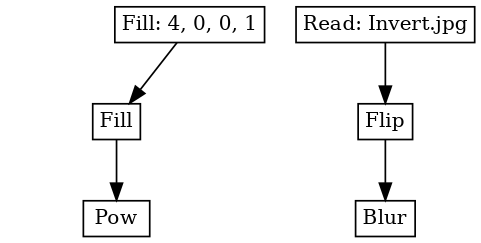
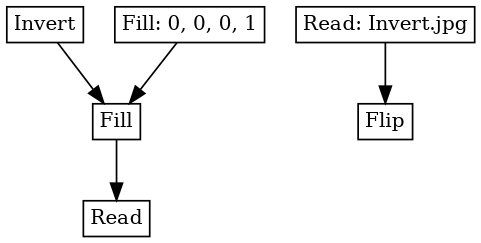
none -> (45, 25)
(190, 25) -> (190, 25)
(117, 219) -> (117, 219)
(385, 219) -> none
